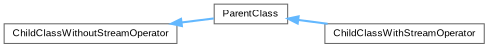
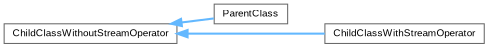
(313, 22) -> (256, 34)
